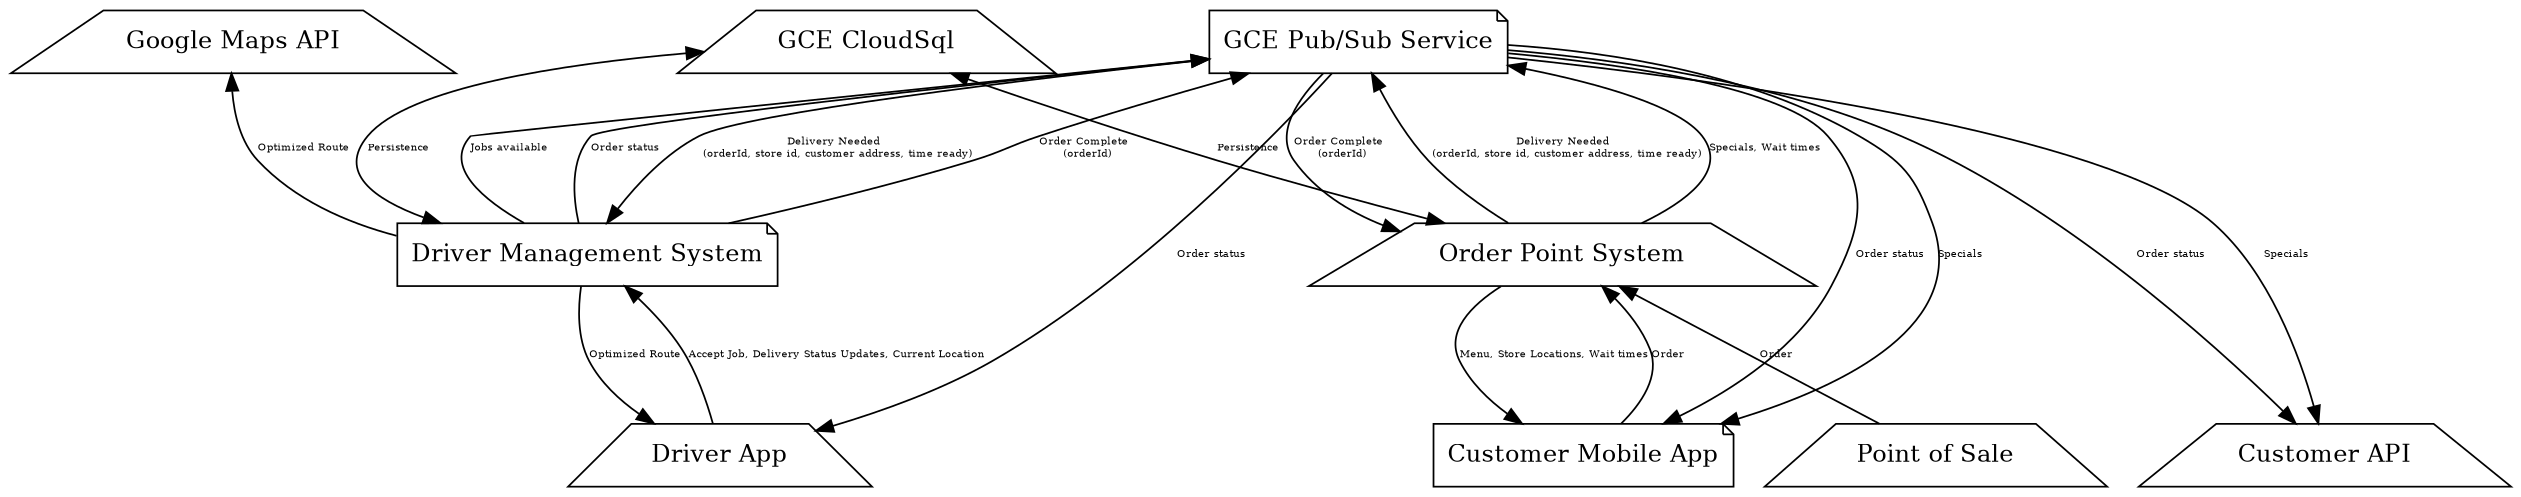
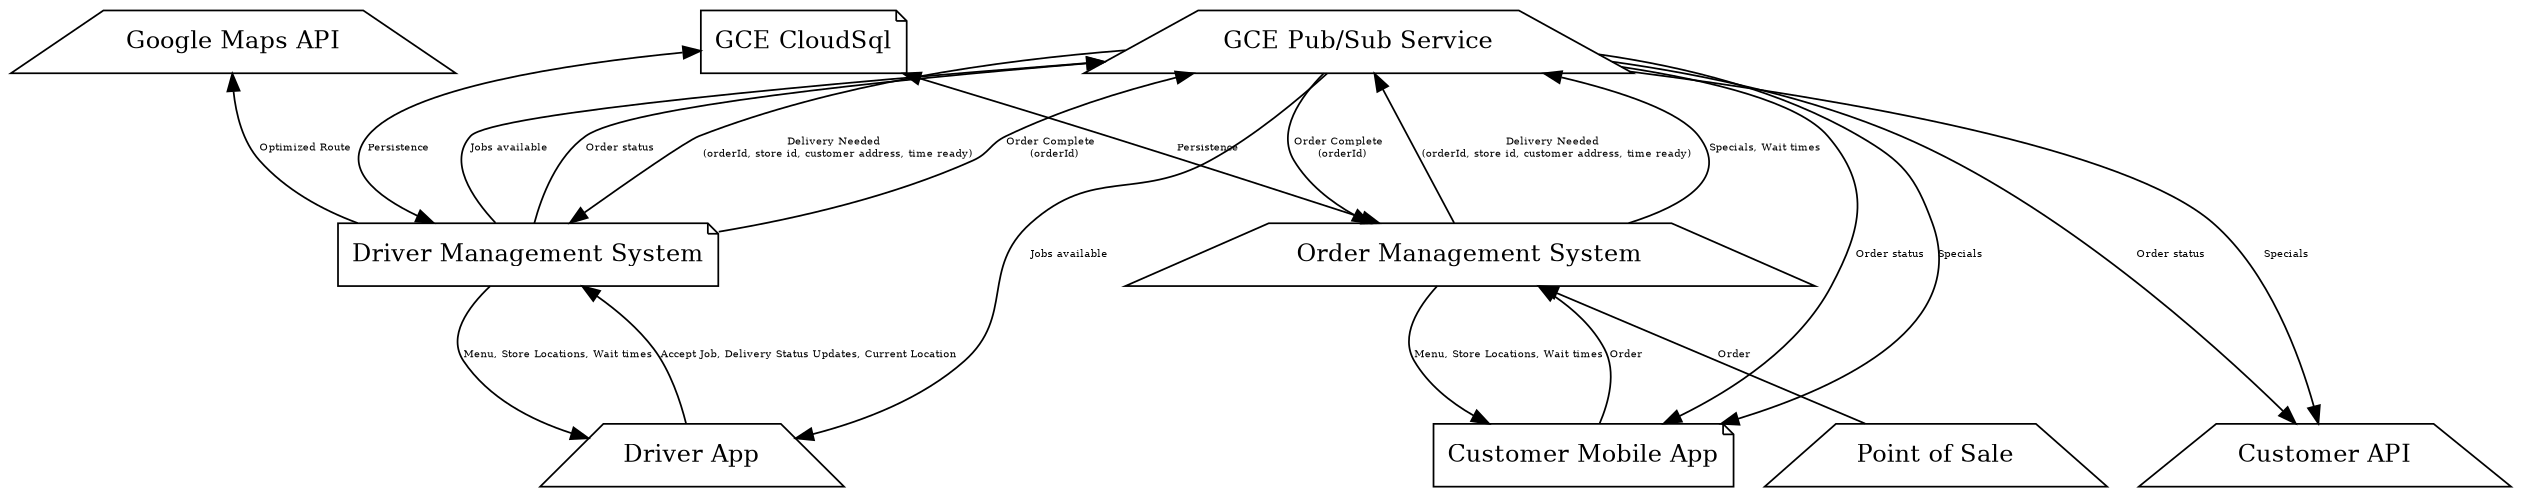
(867, 42) -> (804, 42)
(1359, 42) -> (1359, 42)
(1212, 255) -> (1070, 255)
(1563, 255) -> (1470, 255)
(635, 355) -> (559, 355)
